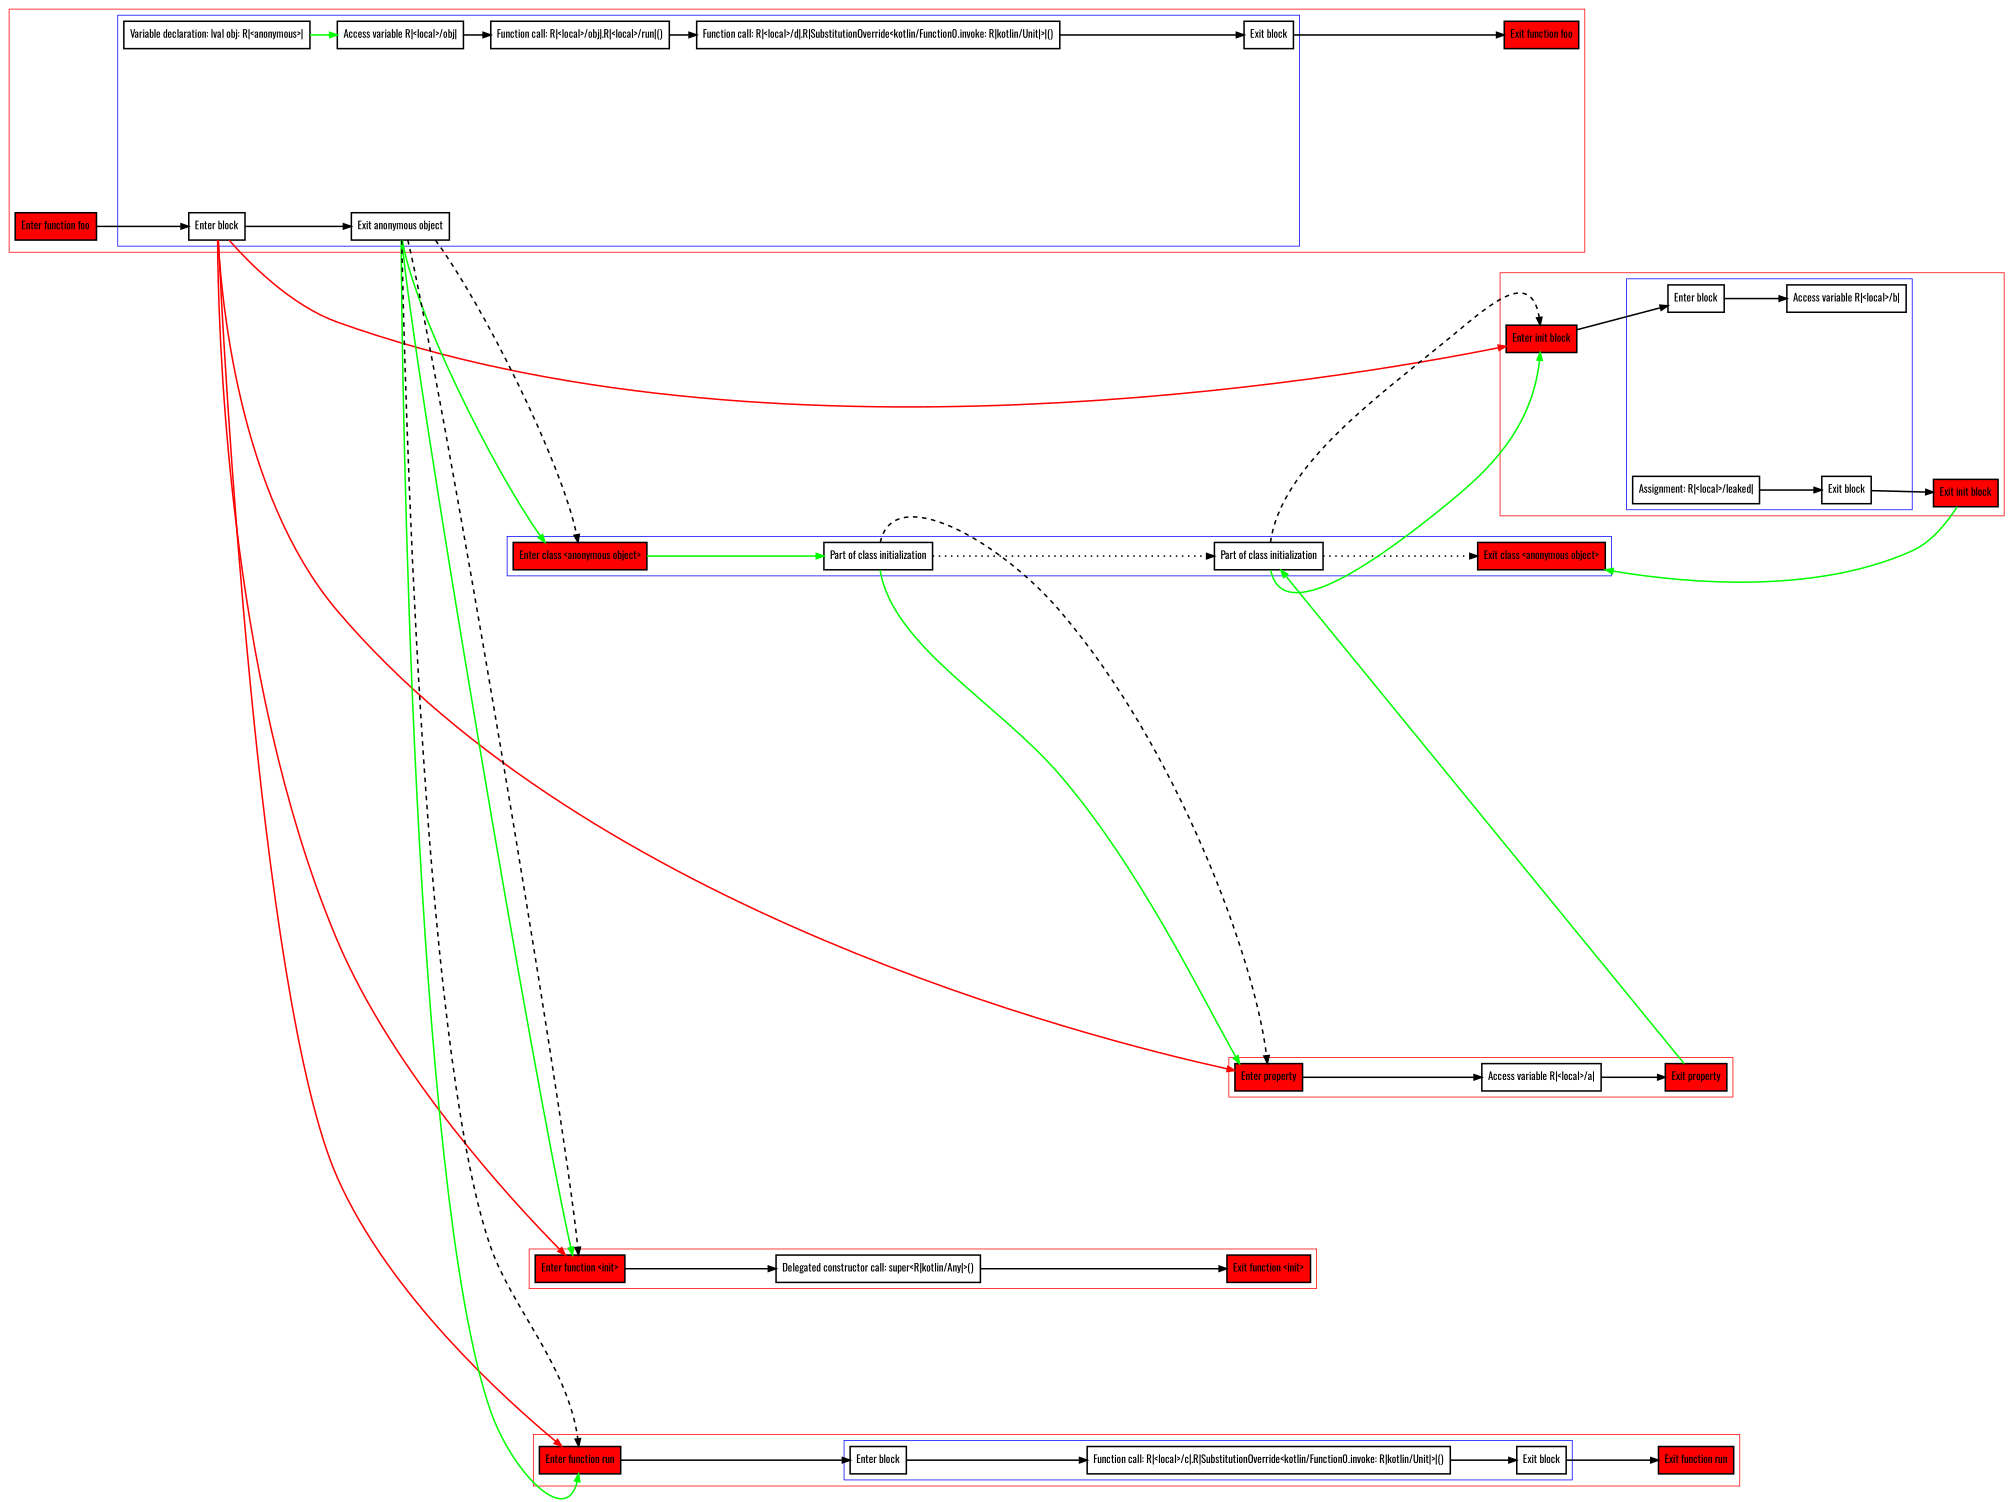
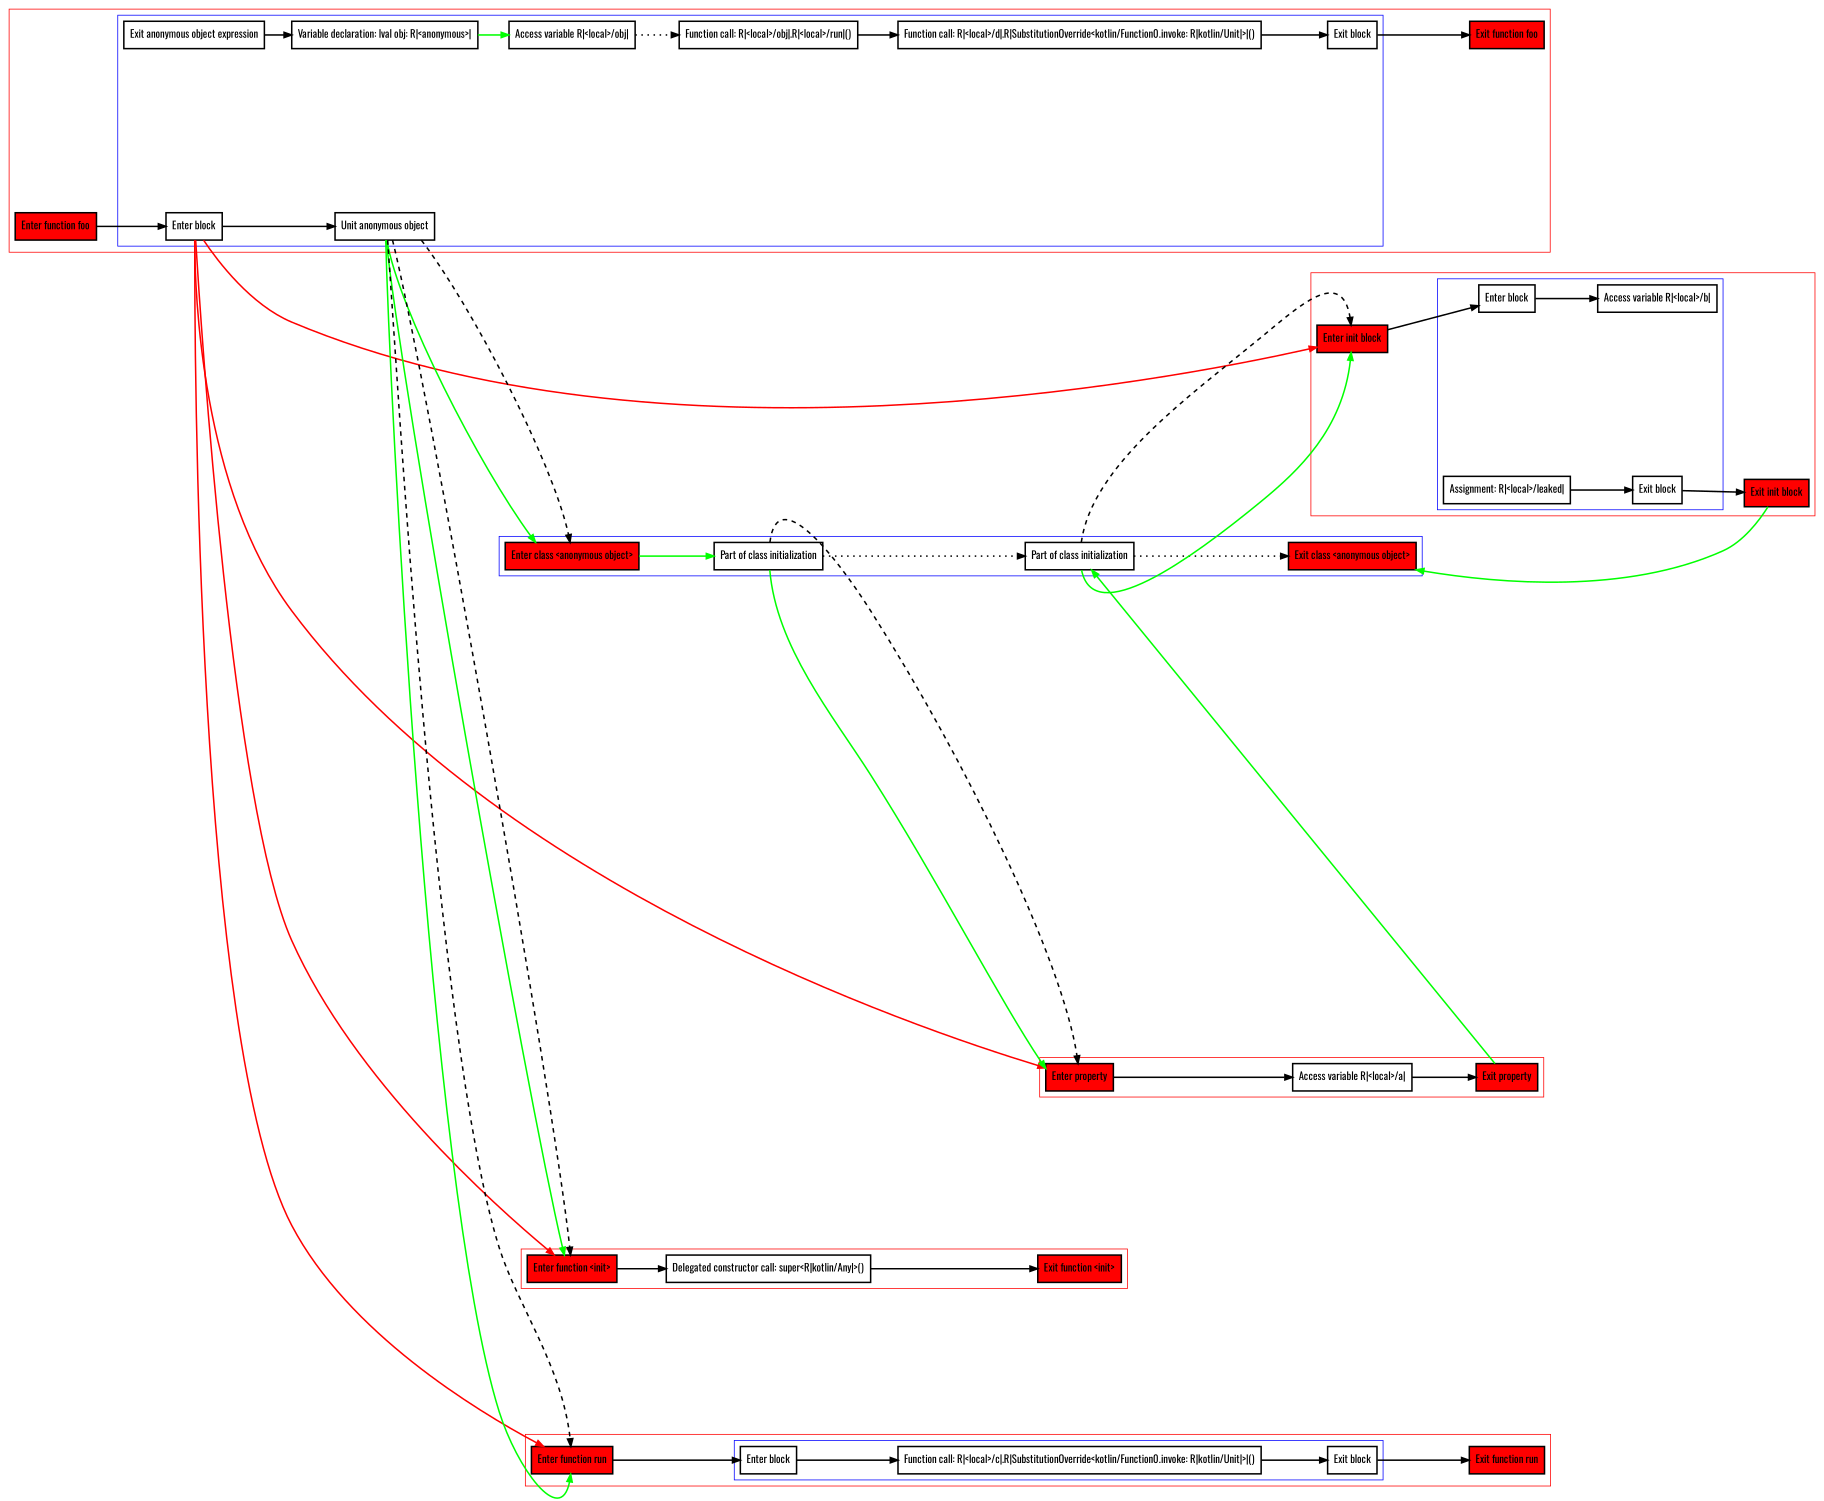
none -> (194, 35)
(473, 35) -> (653, 35)
(400, 226) -> (385, 226)
